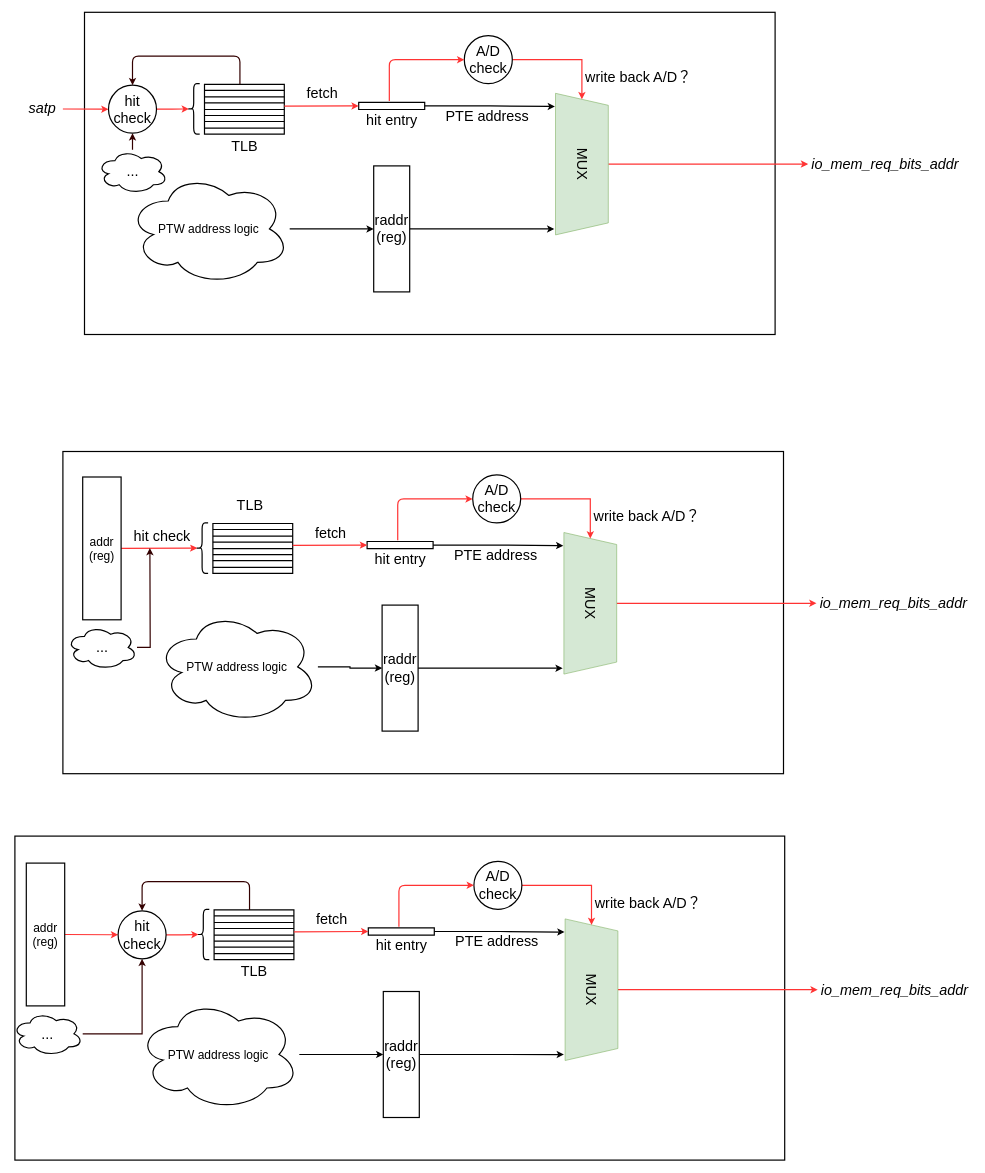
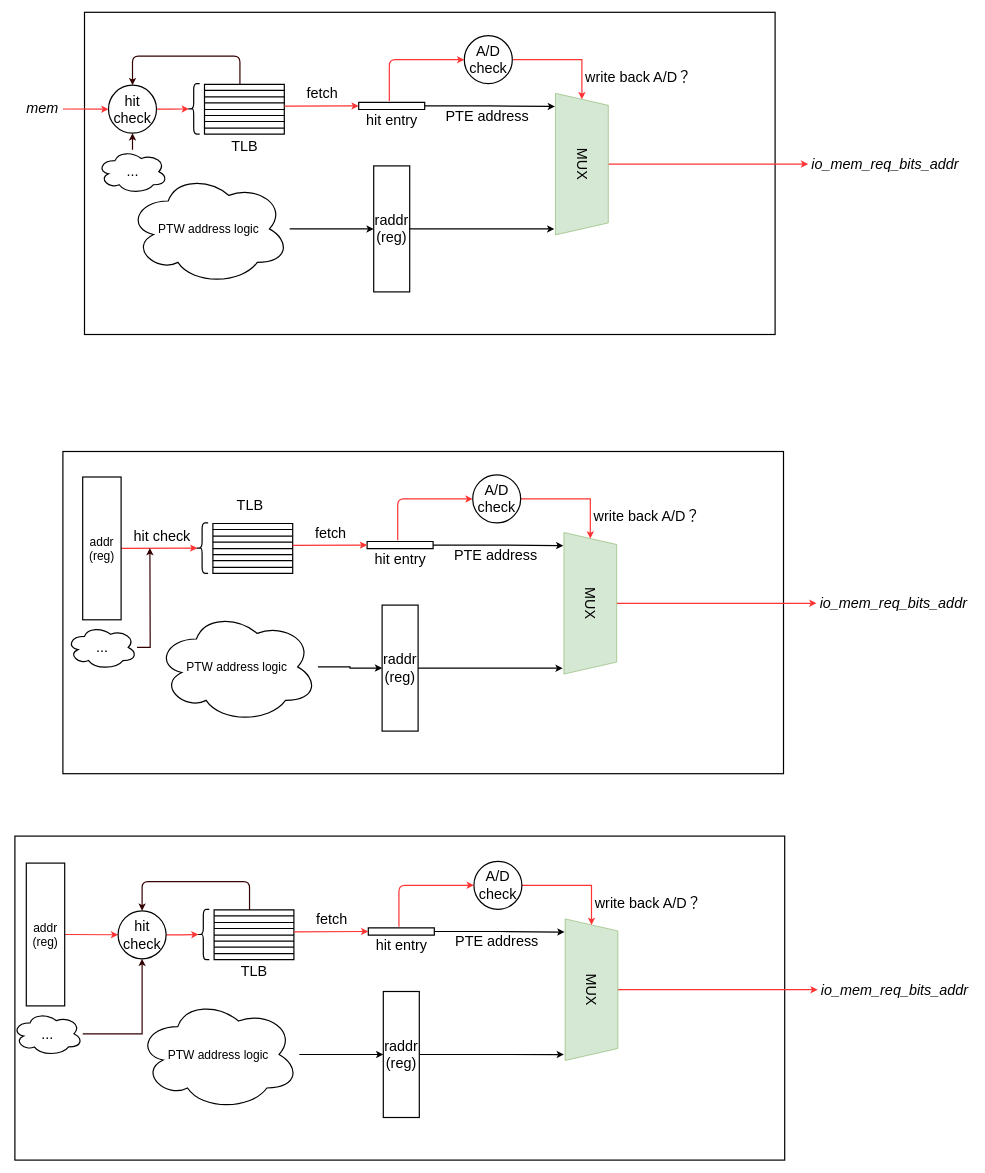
(42, 105) -> (42, 105)
